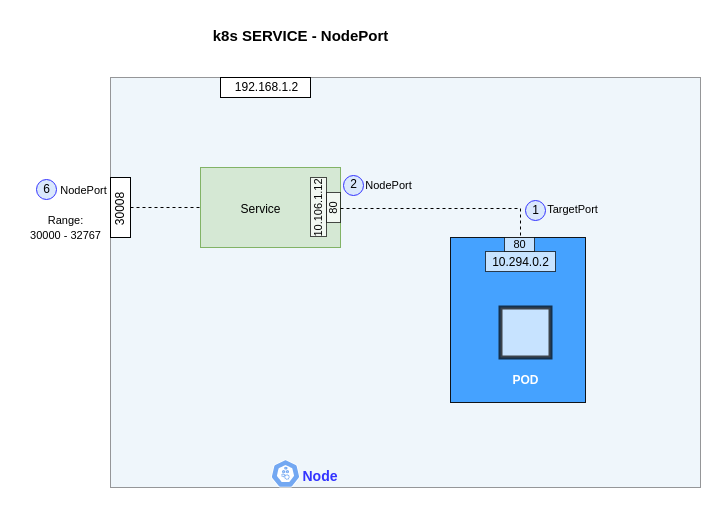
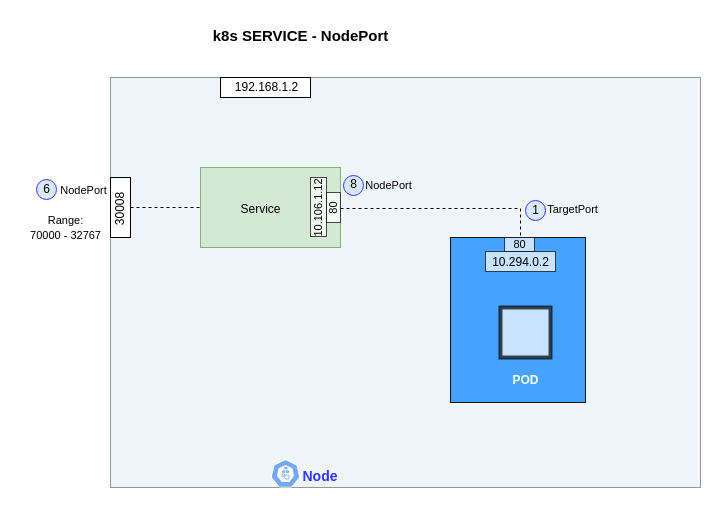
(354, 185) -> (354, 185)
(66, 228) -> (66, 228)
